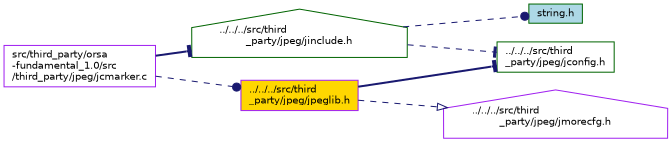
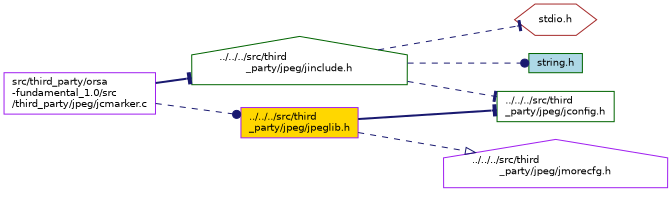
none -> (556, 20)
